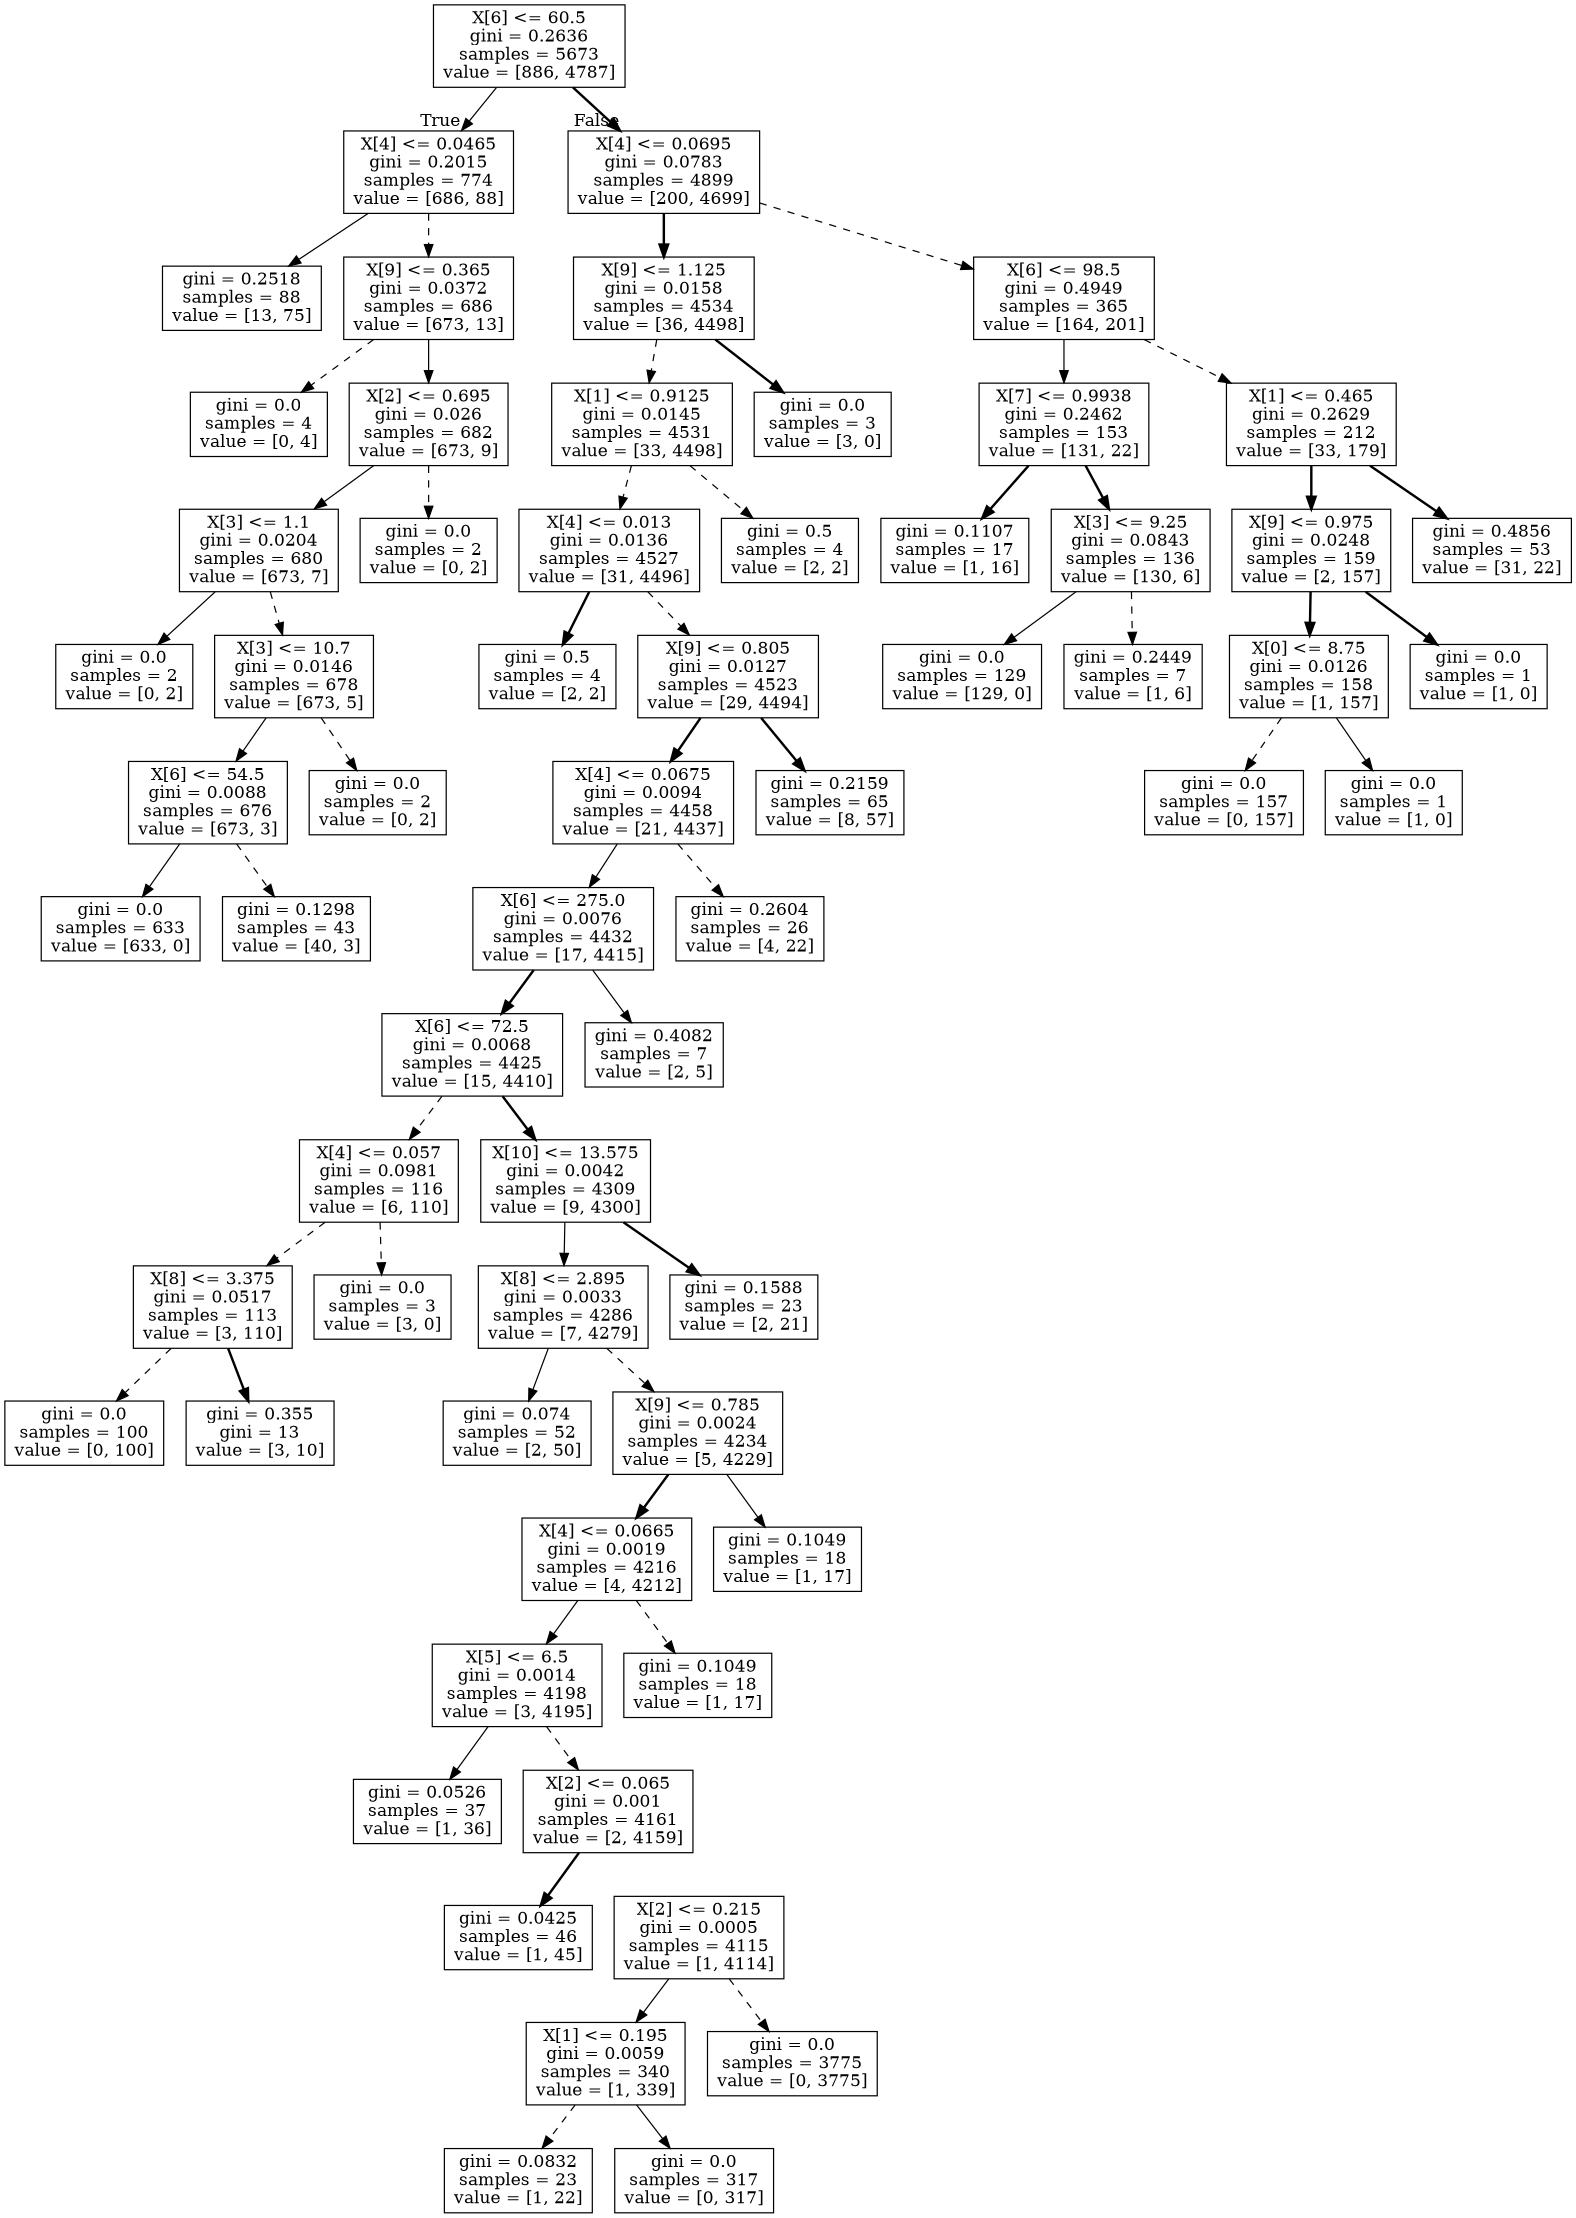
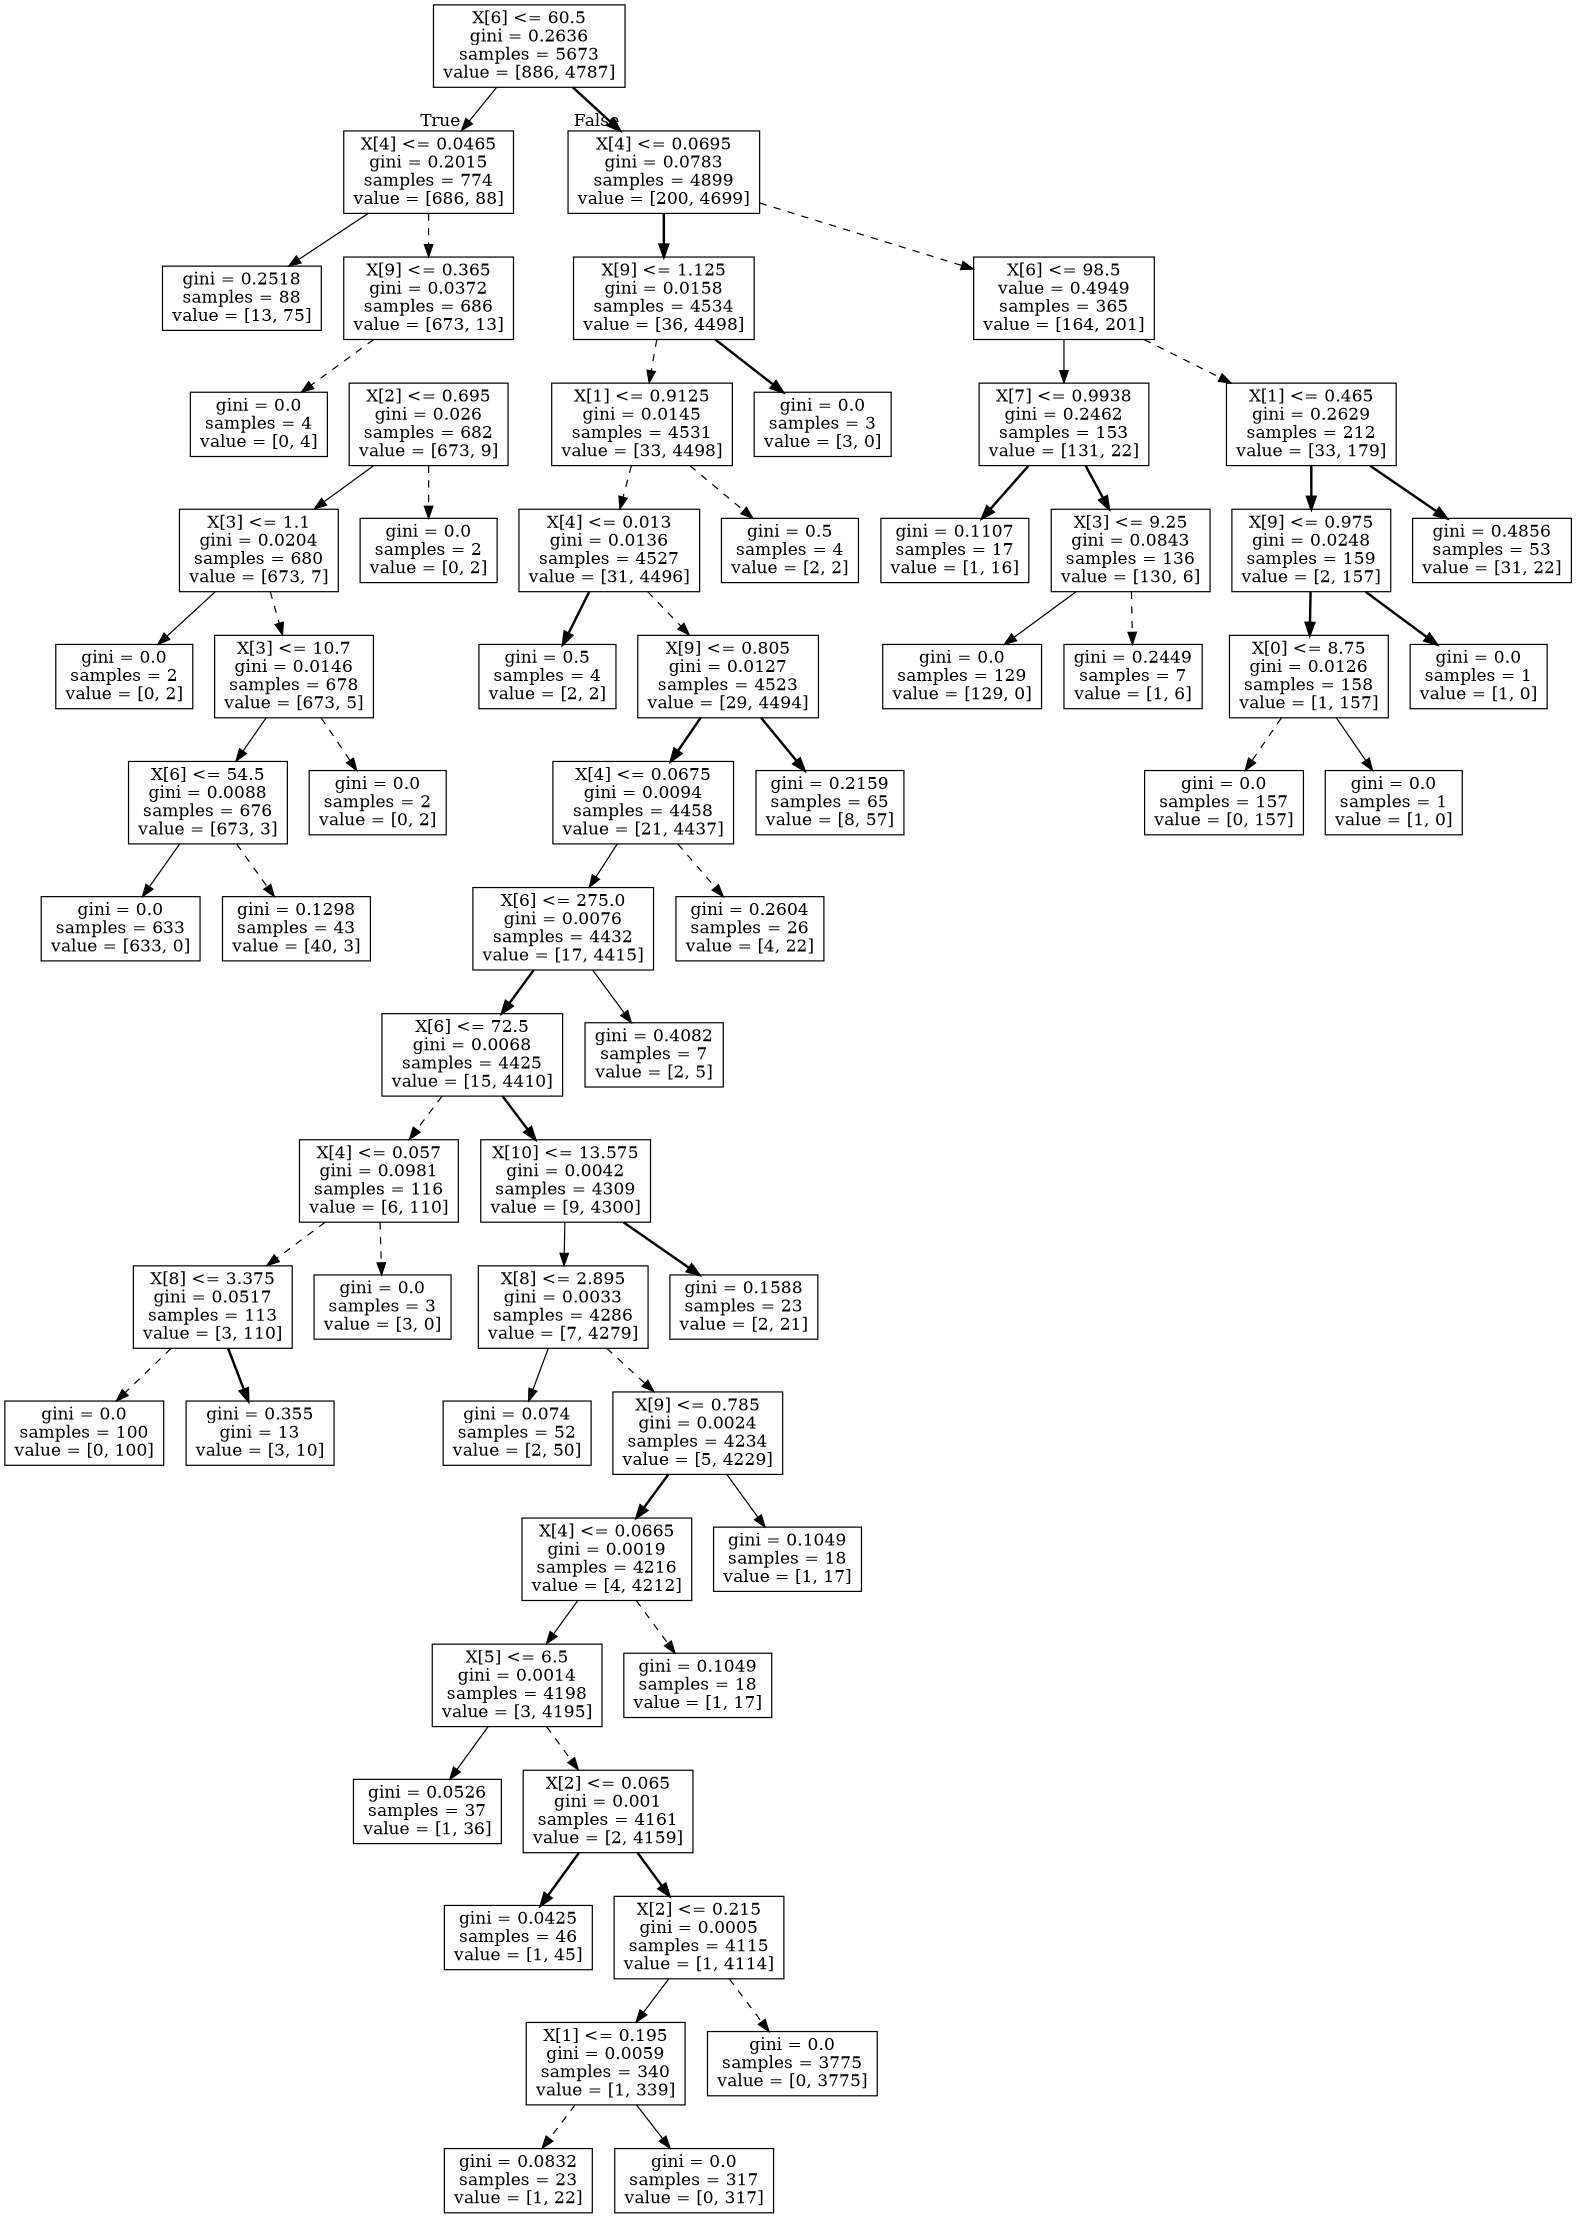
(1064, 298) -> (1064, 298)
(429, 355) -> none
none -> (650, 1869)
